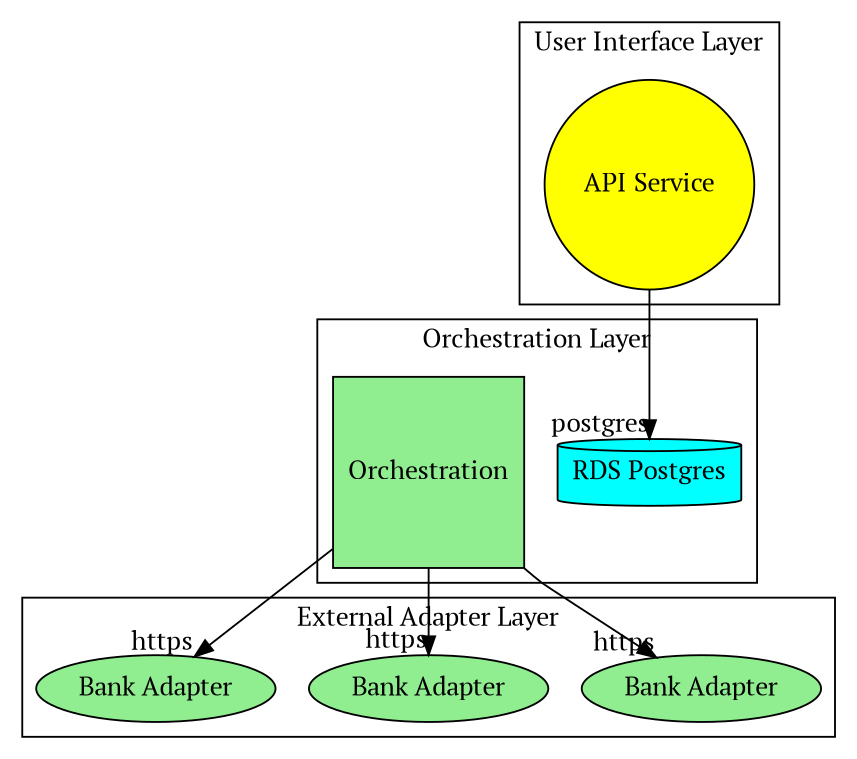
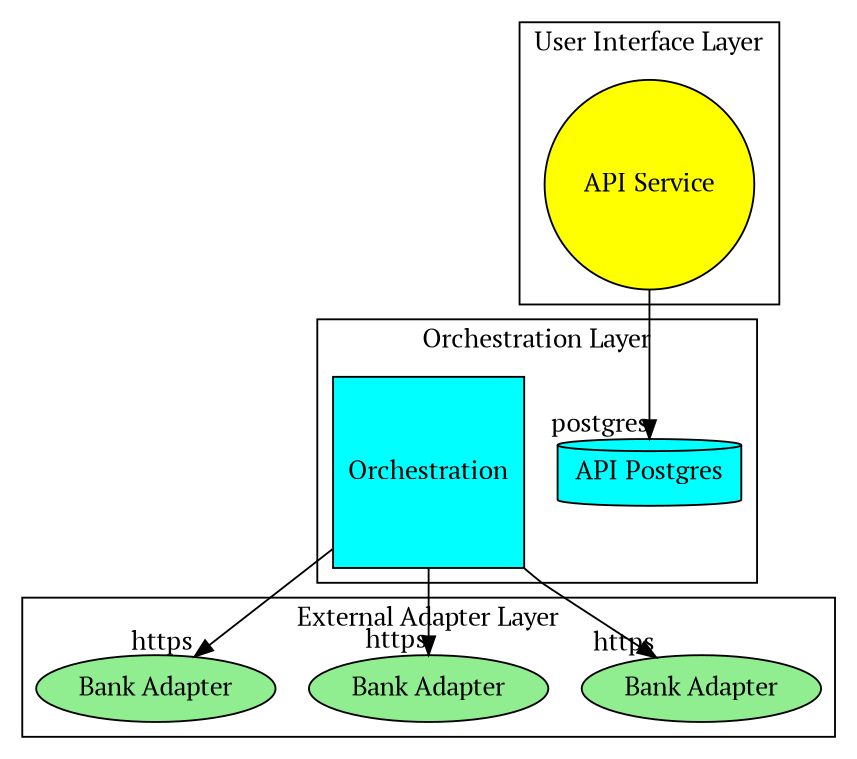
(429, 472) -> (429, 472)
(649, 472) -> (649, 472)
